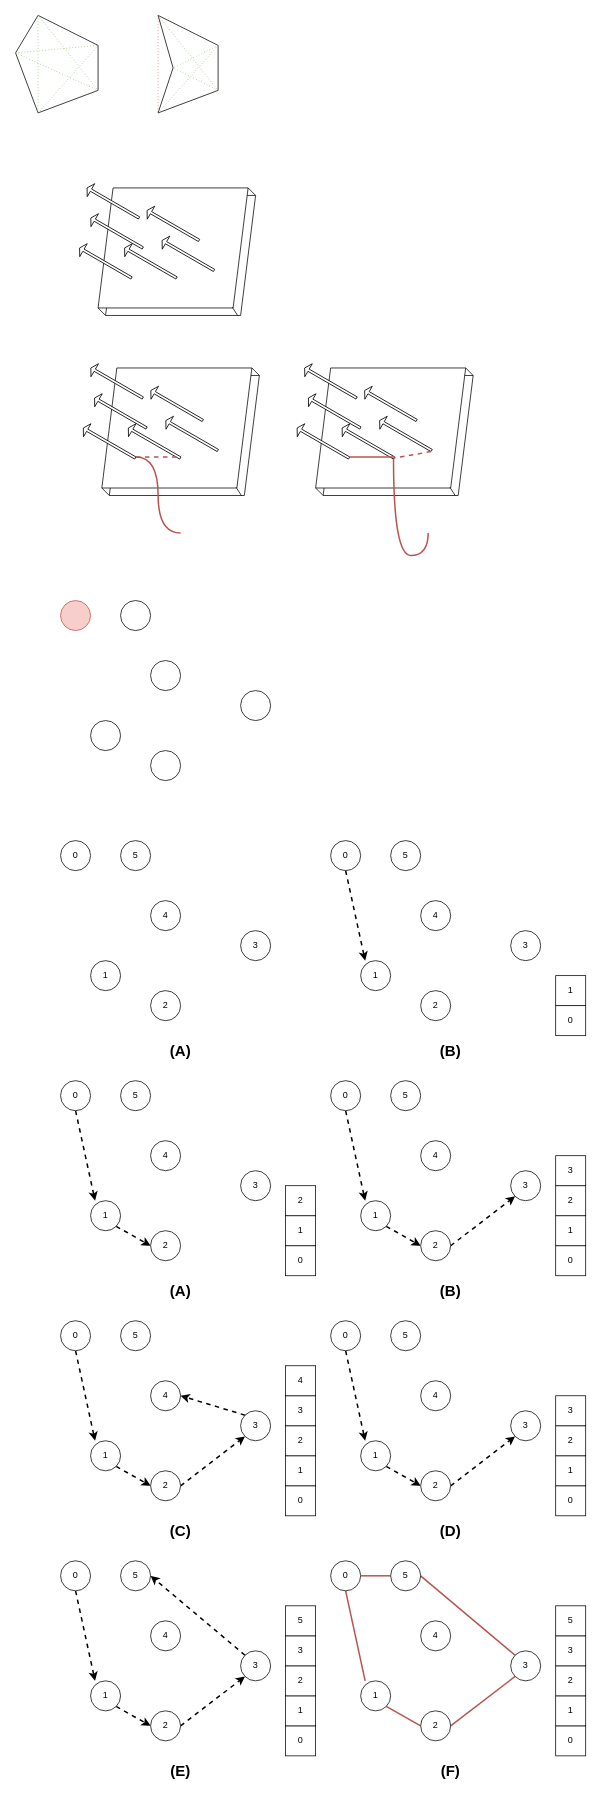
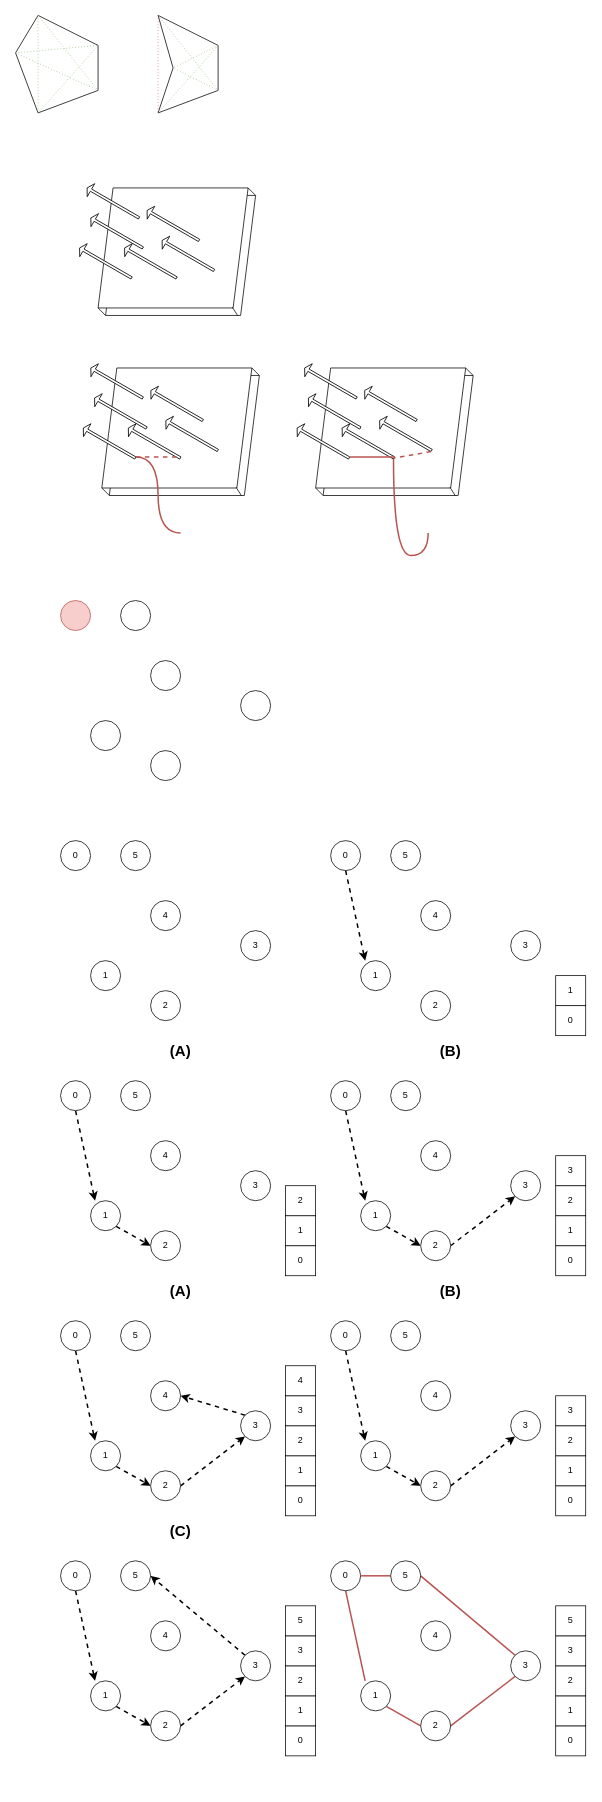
(450, 1530) -> none
(180, 1770) -> none
(450, 1770) -> none
